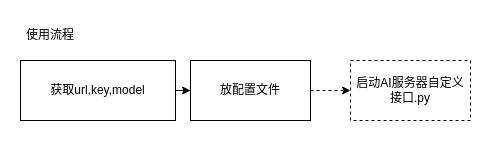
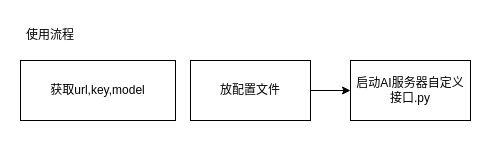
(175, 91) -> none
(327, 91) -> (327, 91)
(411, 91) -> (411, 91)
